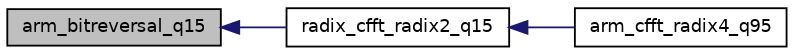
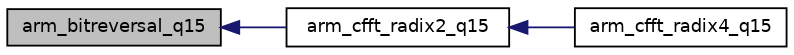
(398, 27) -> (398, 27)
(681, 27) -> (681, 27)
